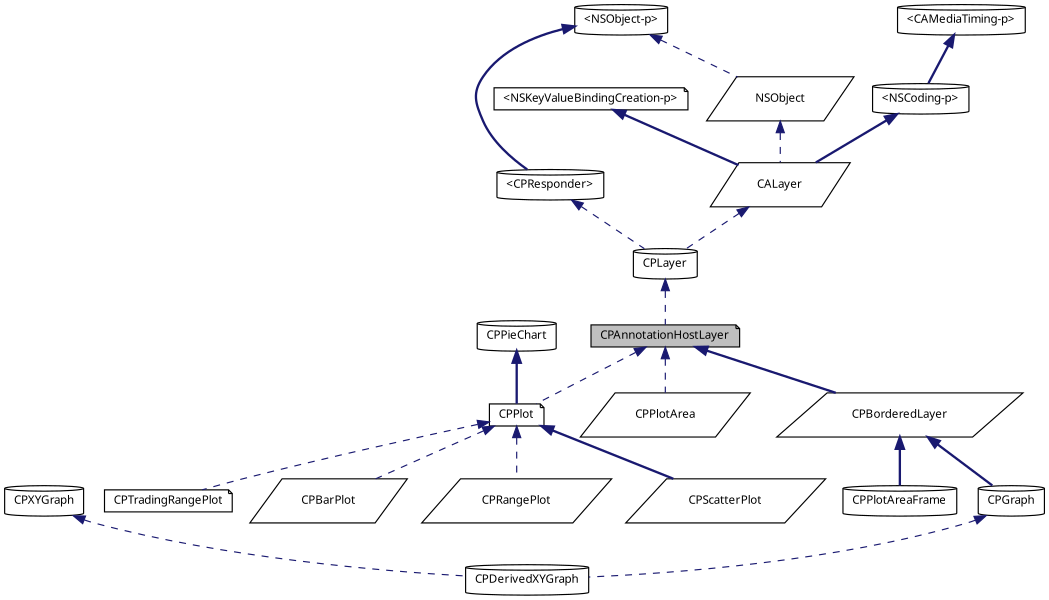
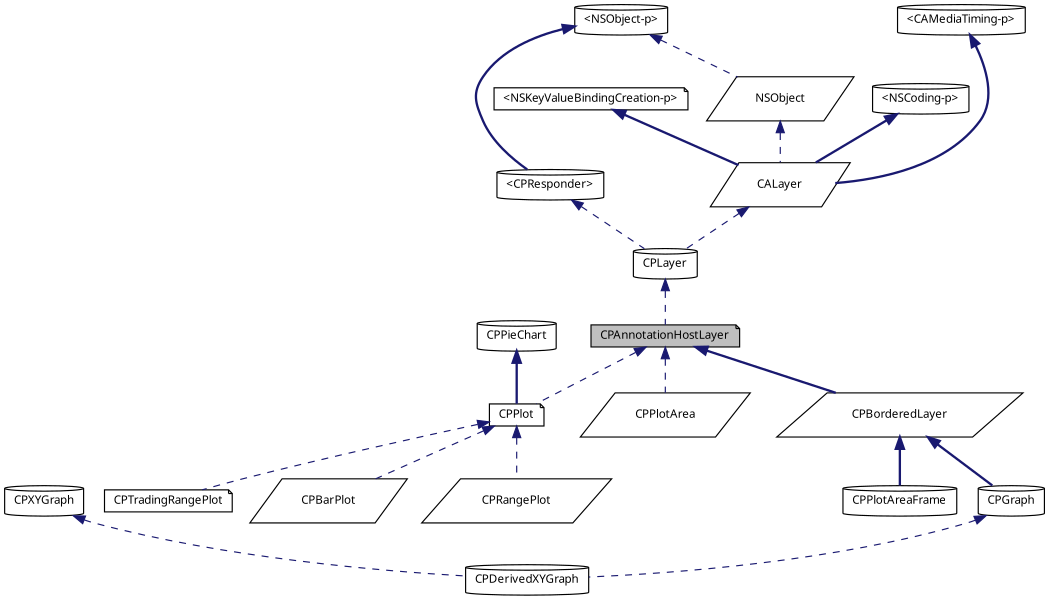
(938, 64) -> (950, 149)
(726, 501) -> none
